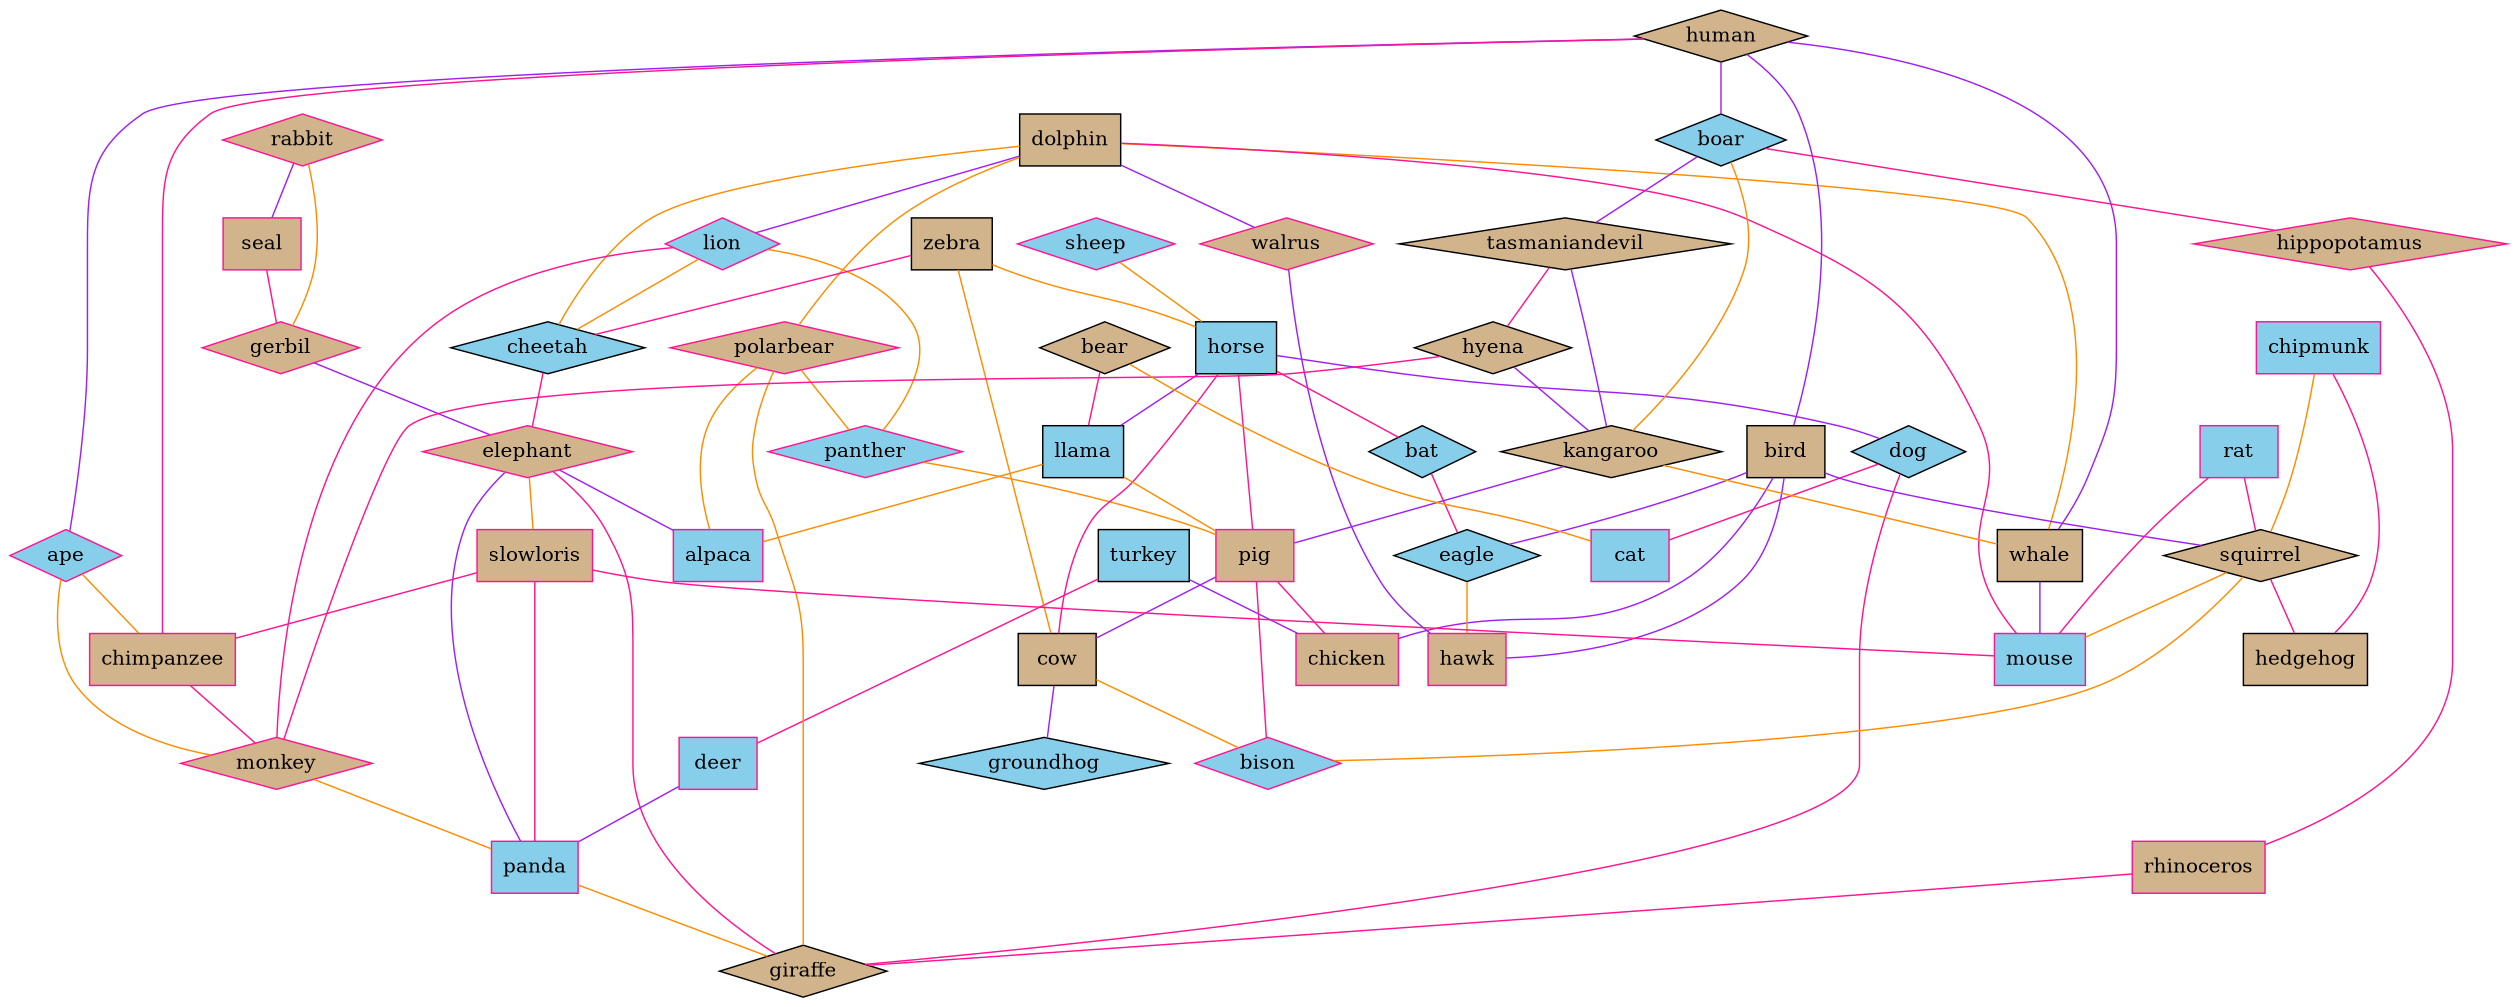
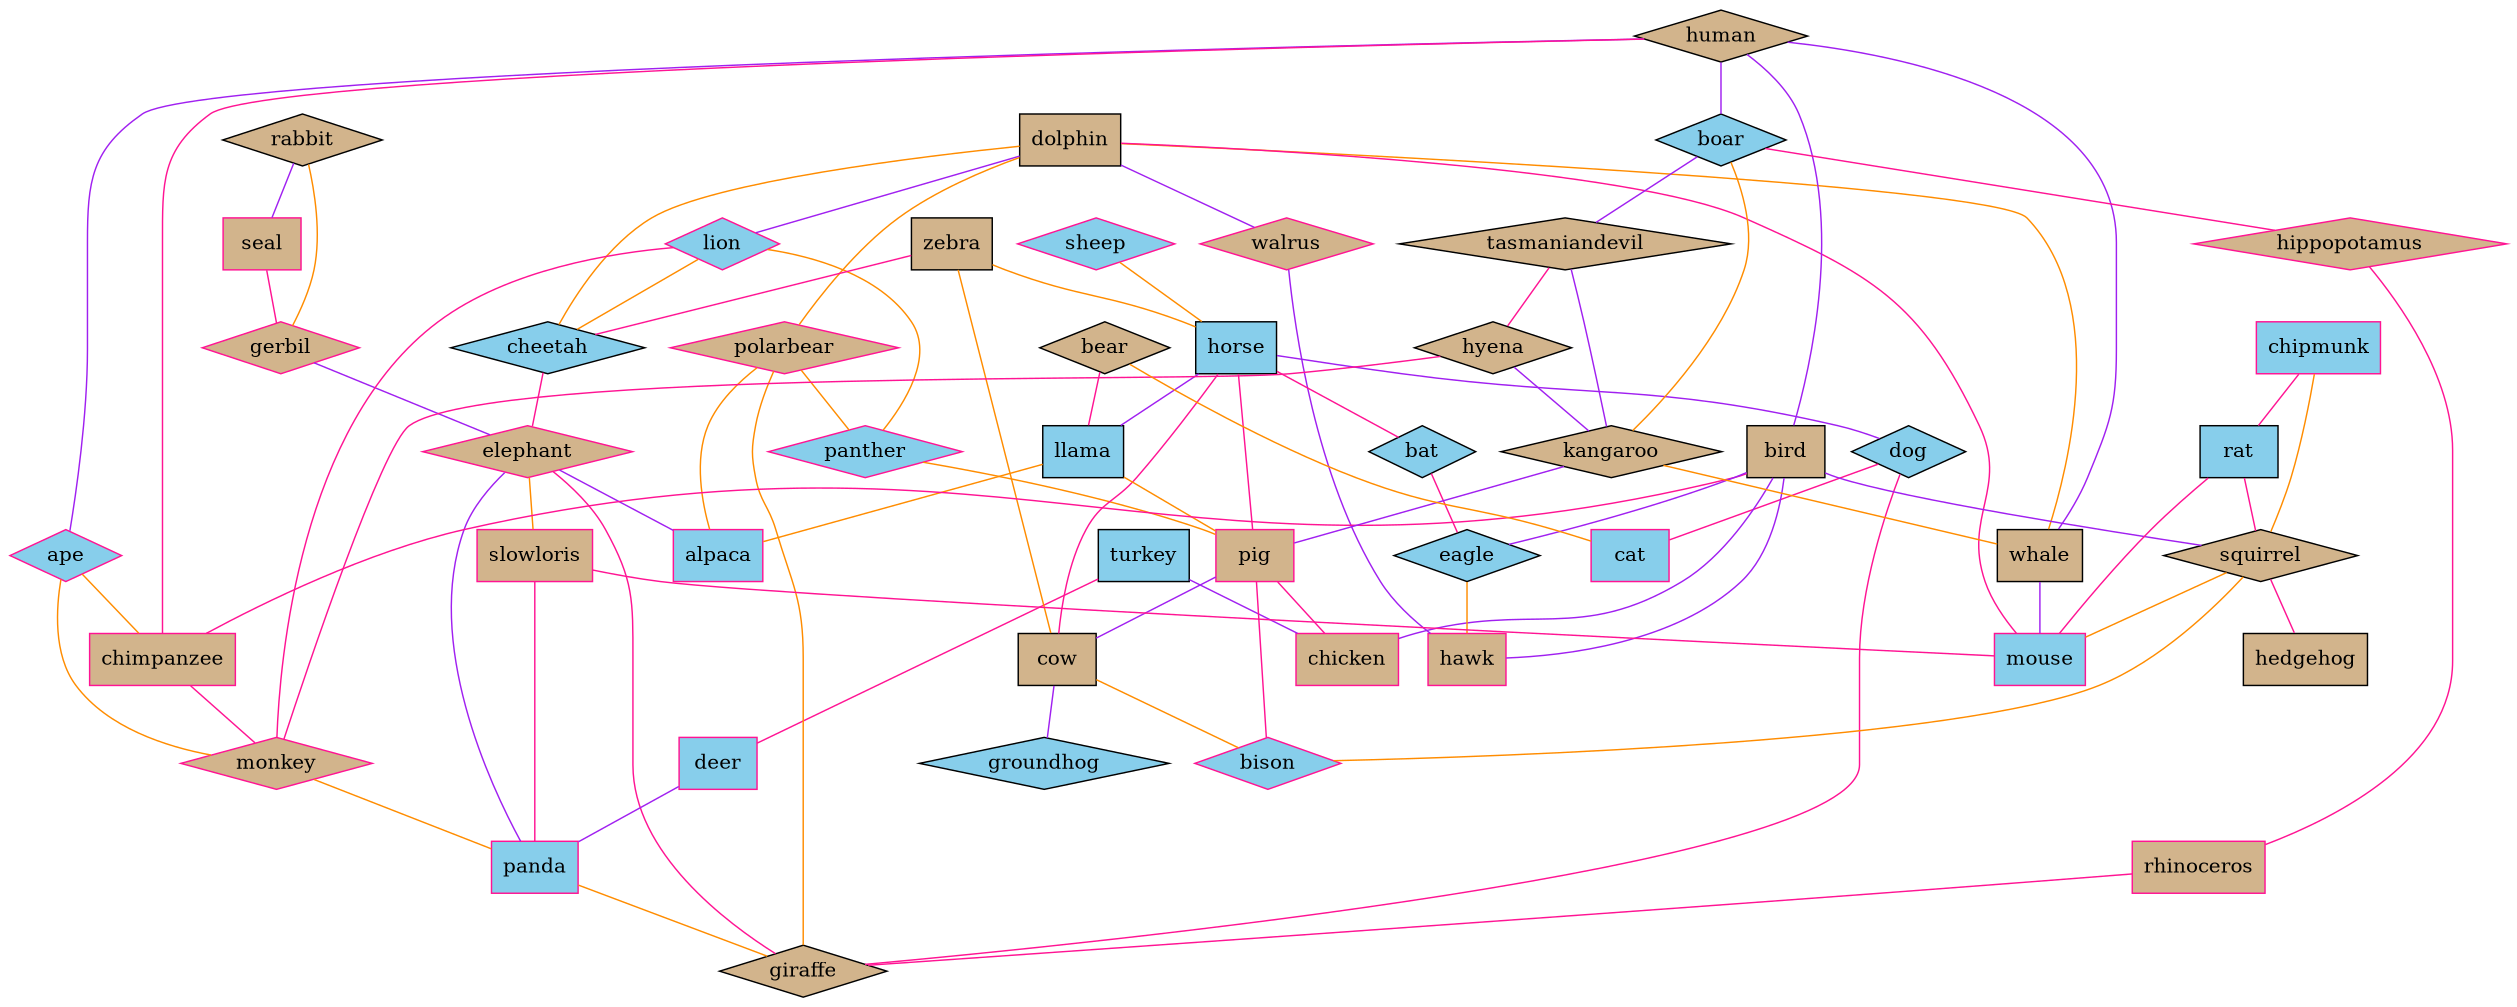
(302, 140) -> (302, 140)
(2239, 452) -> (2239, 452)
(2378, 506) -> (2279, 400)
(356, 605) -> (967, 495)
